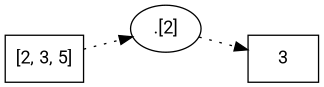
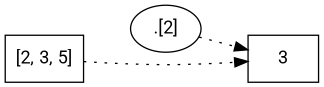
(102, 45) -> (159, 65)
